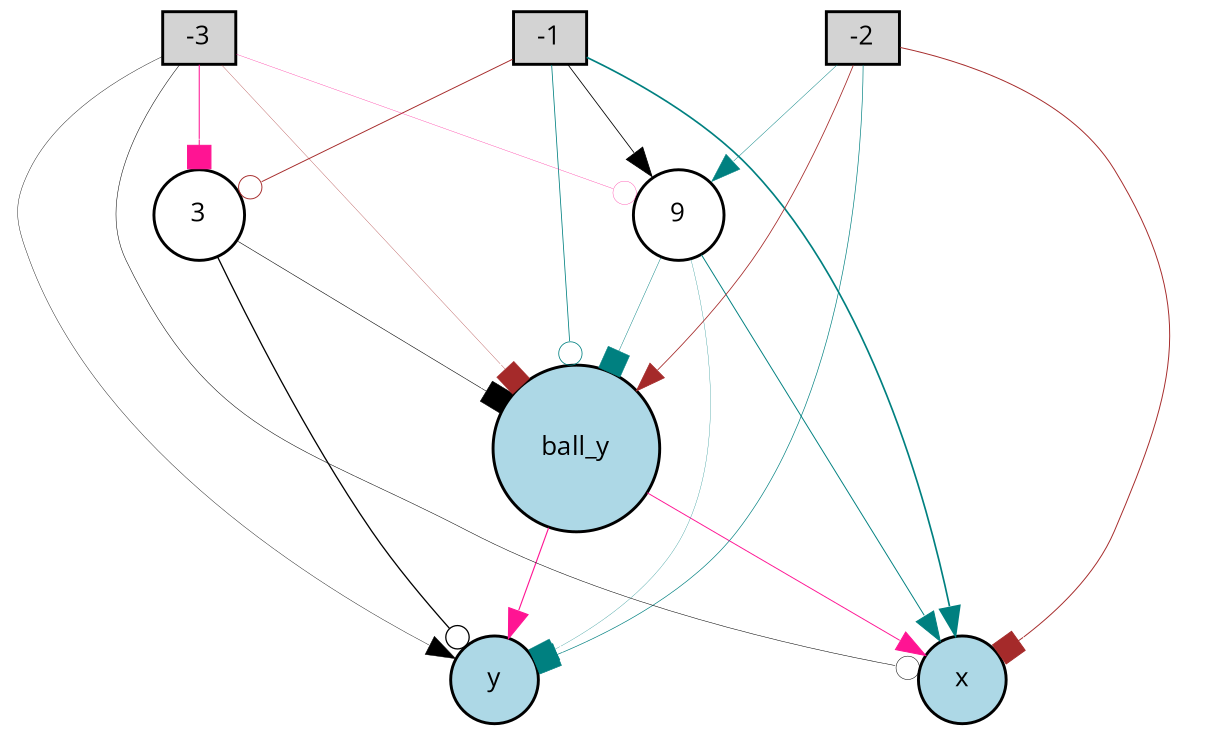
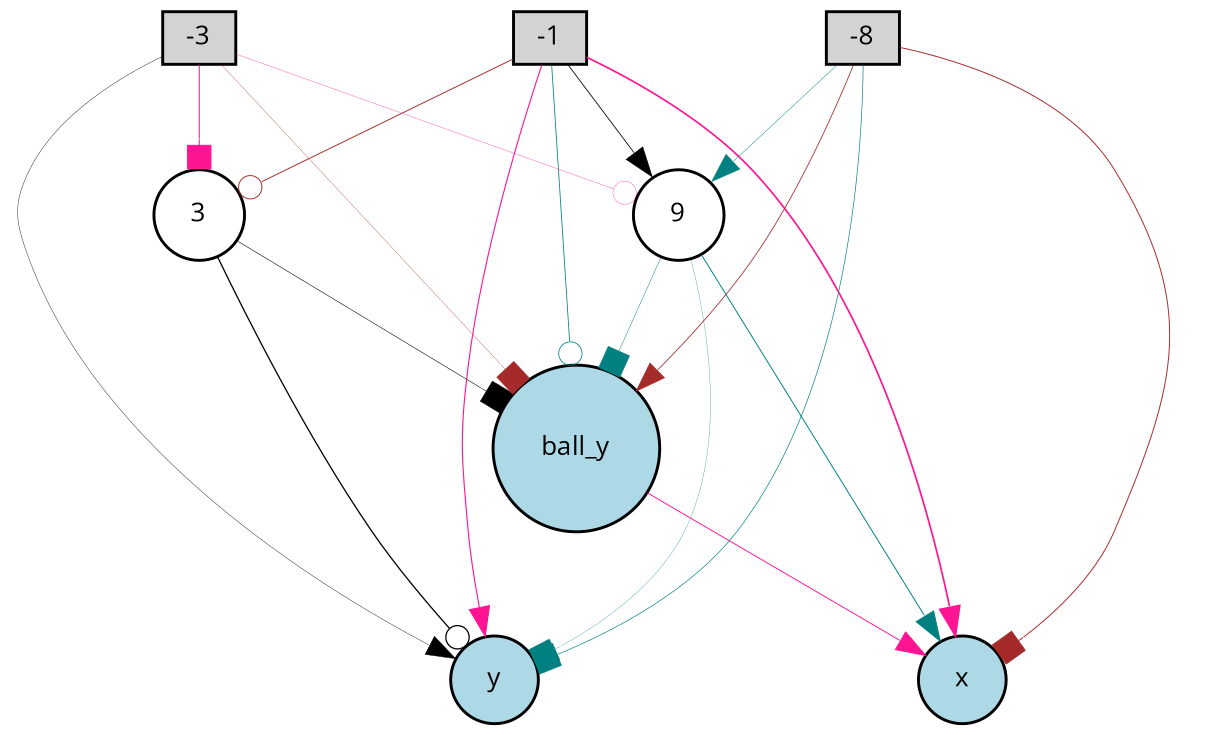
(863, 38) -> (863, 38)
(816, 256) -> (816, 256)
(373, 485) -> none
(530, 579) -> (478, 305)
